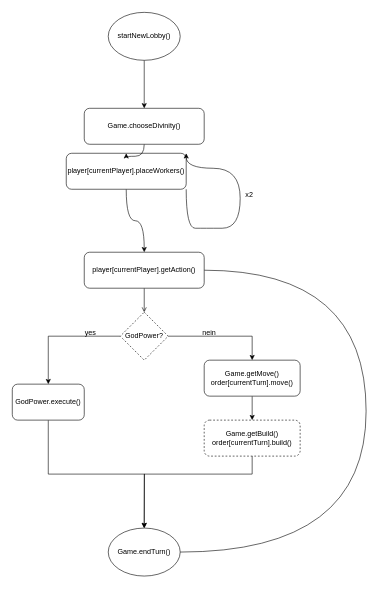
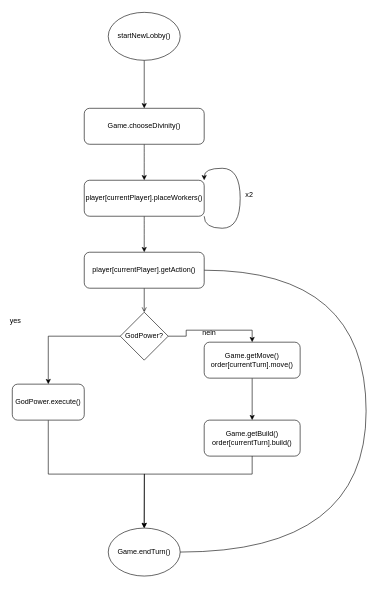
(126, 171) -> (144, 198)
(90, 333) -> (15, 321)
(144, 336) -> (144, 336)
(252, 378) -> (252, 360)
(252, 438) -> (252, 438)
